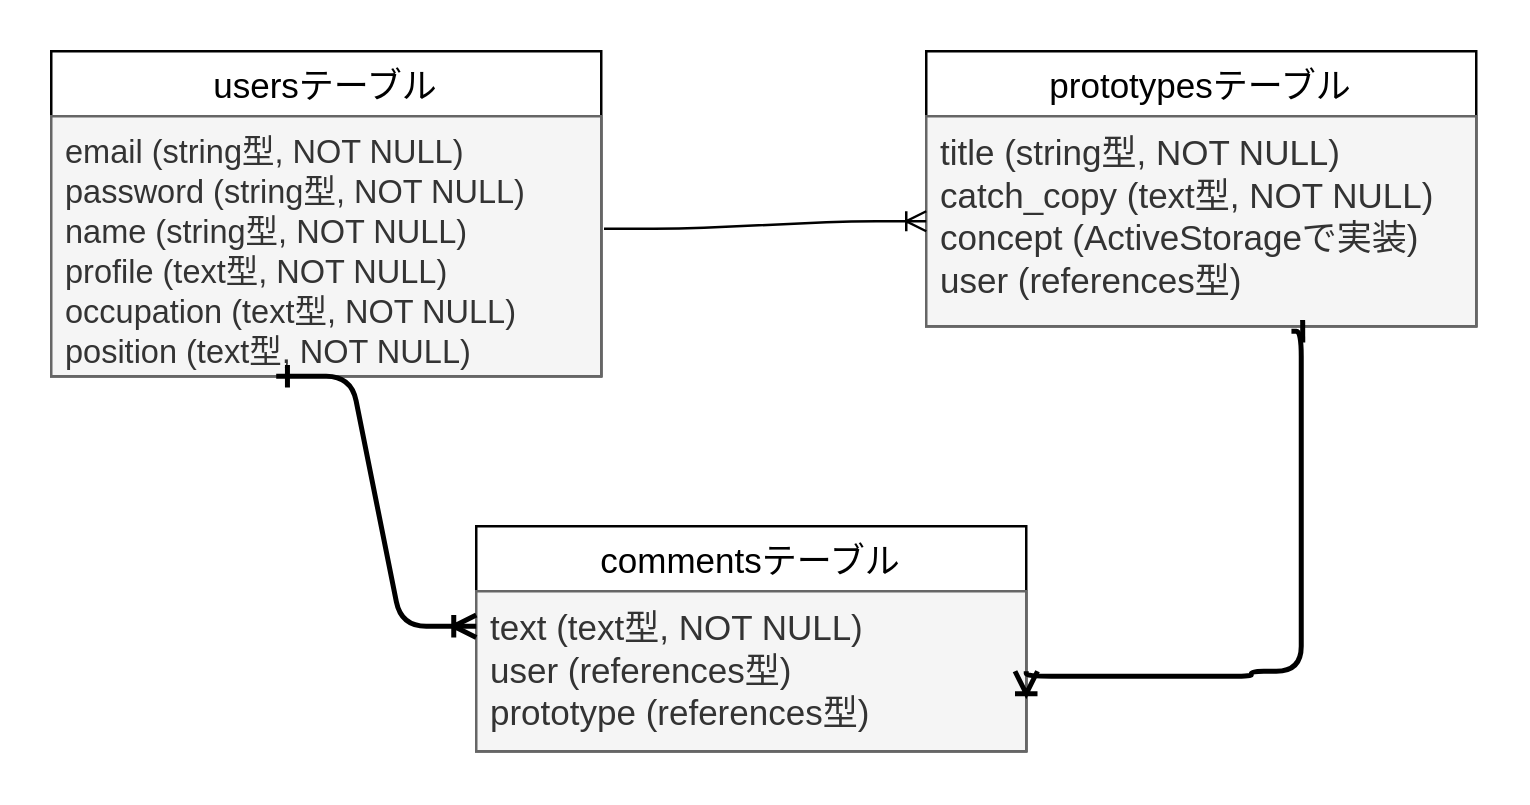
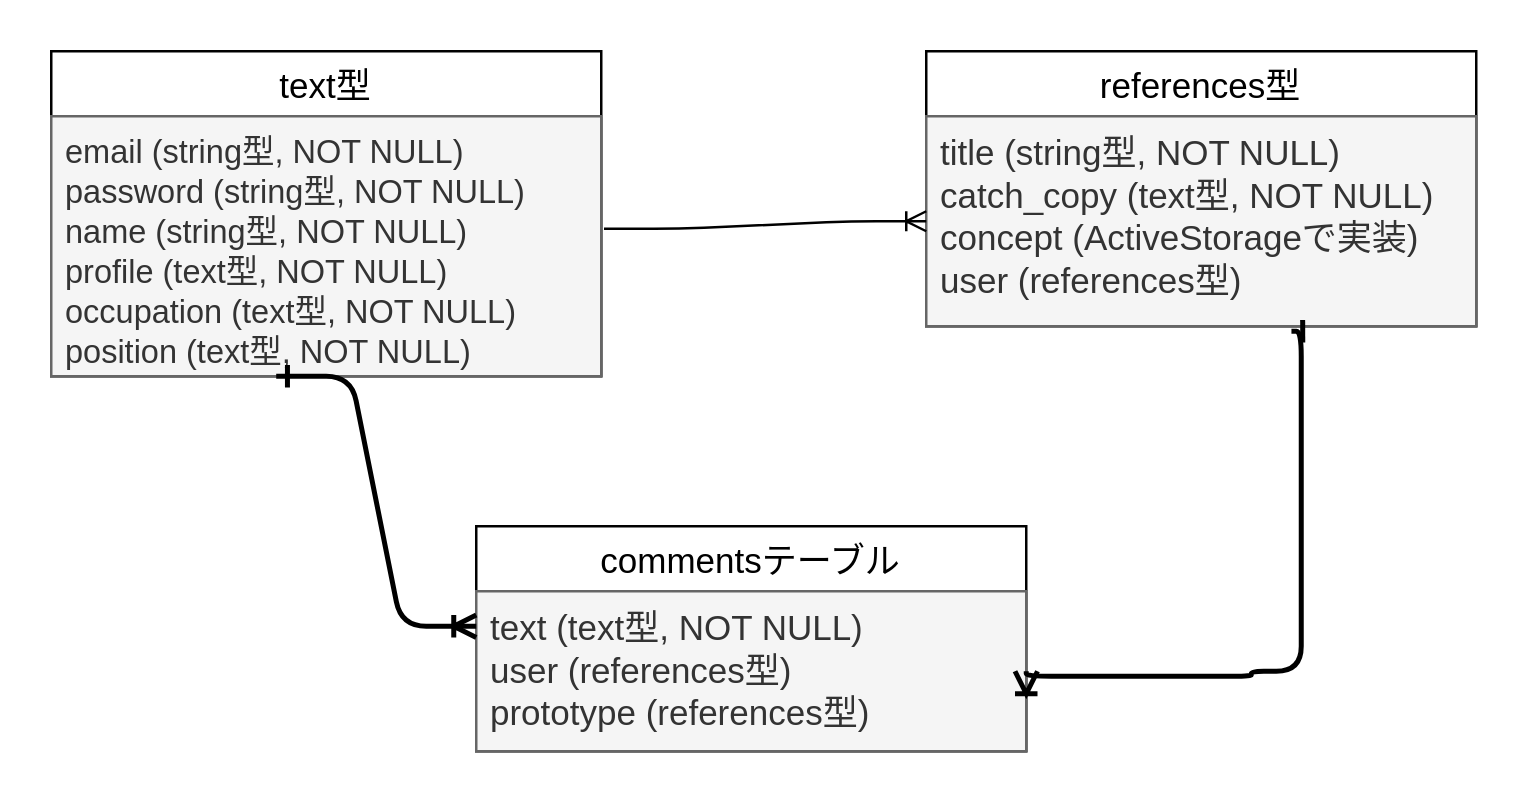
(325, 86) -> (325, 86)
(1200, 86) -> (1200, 86)
